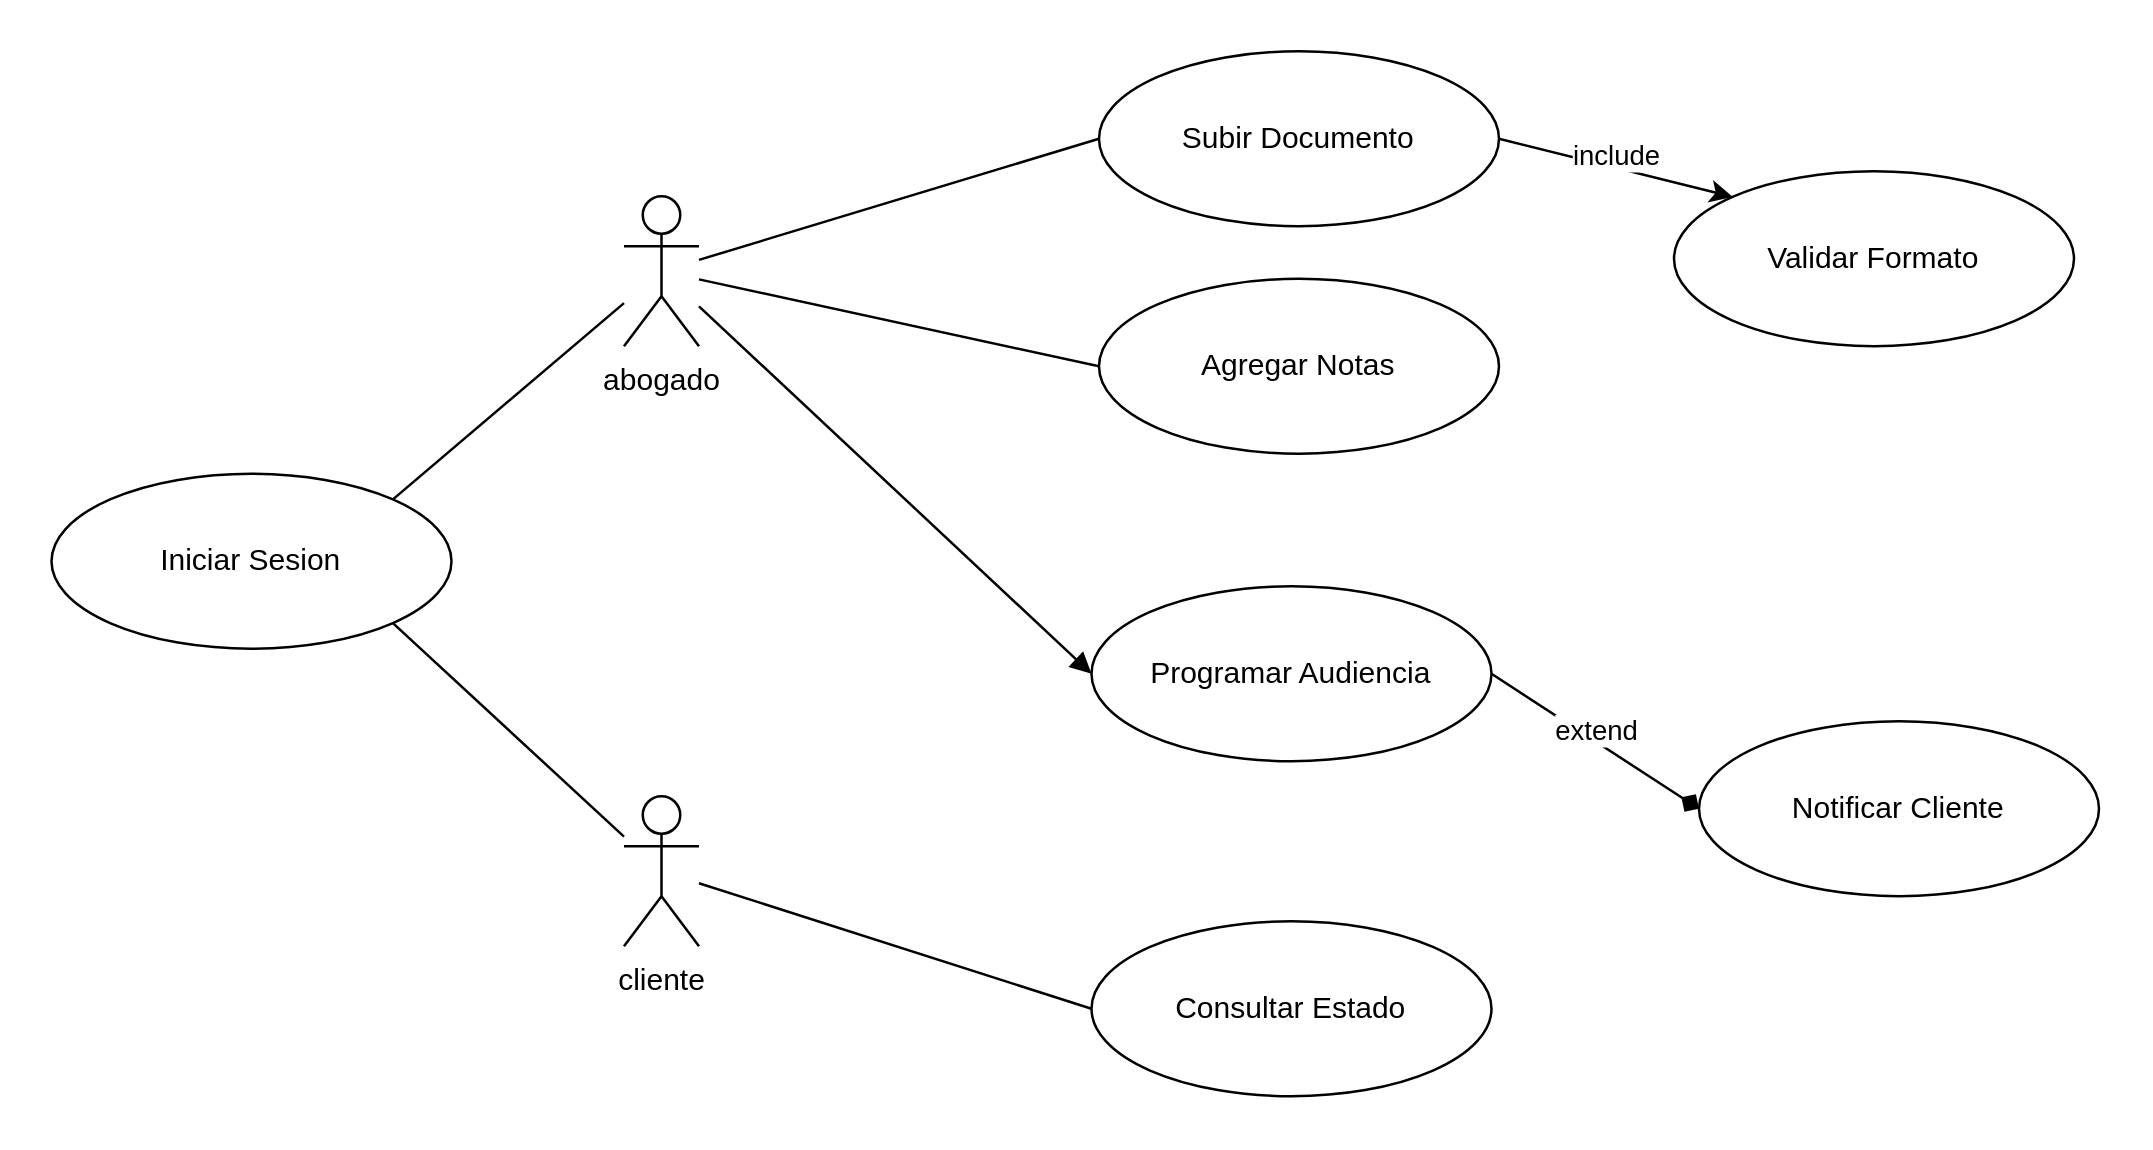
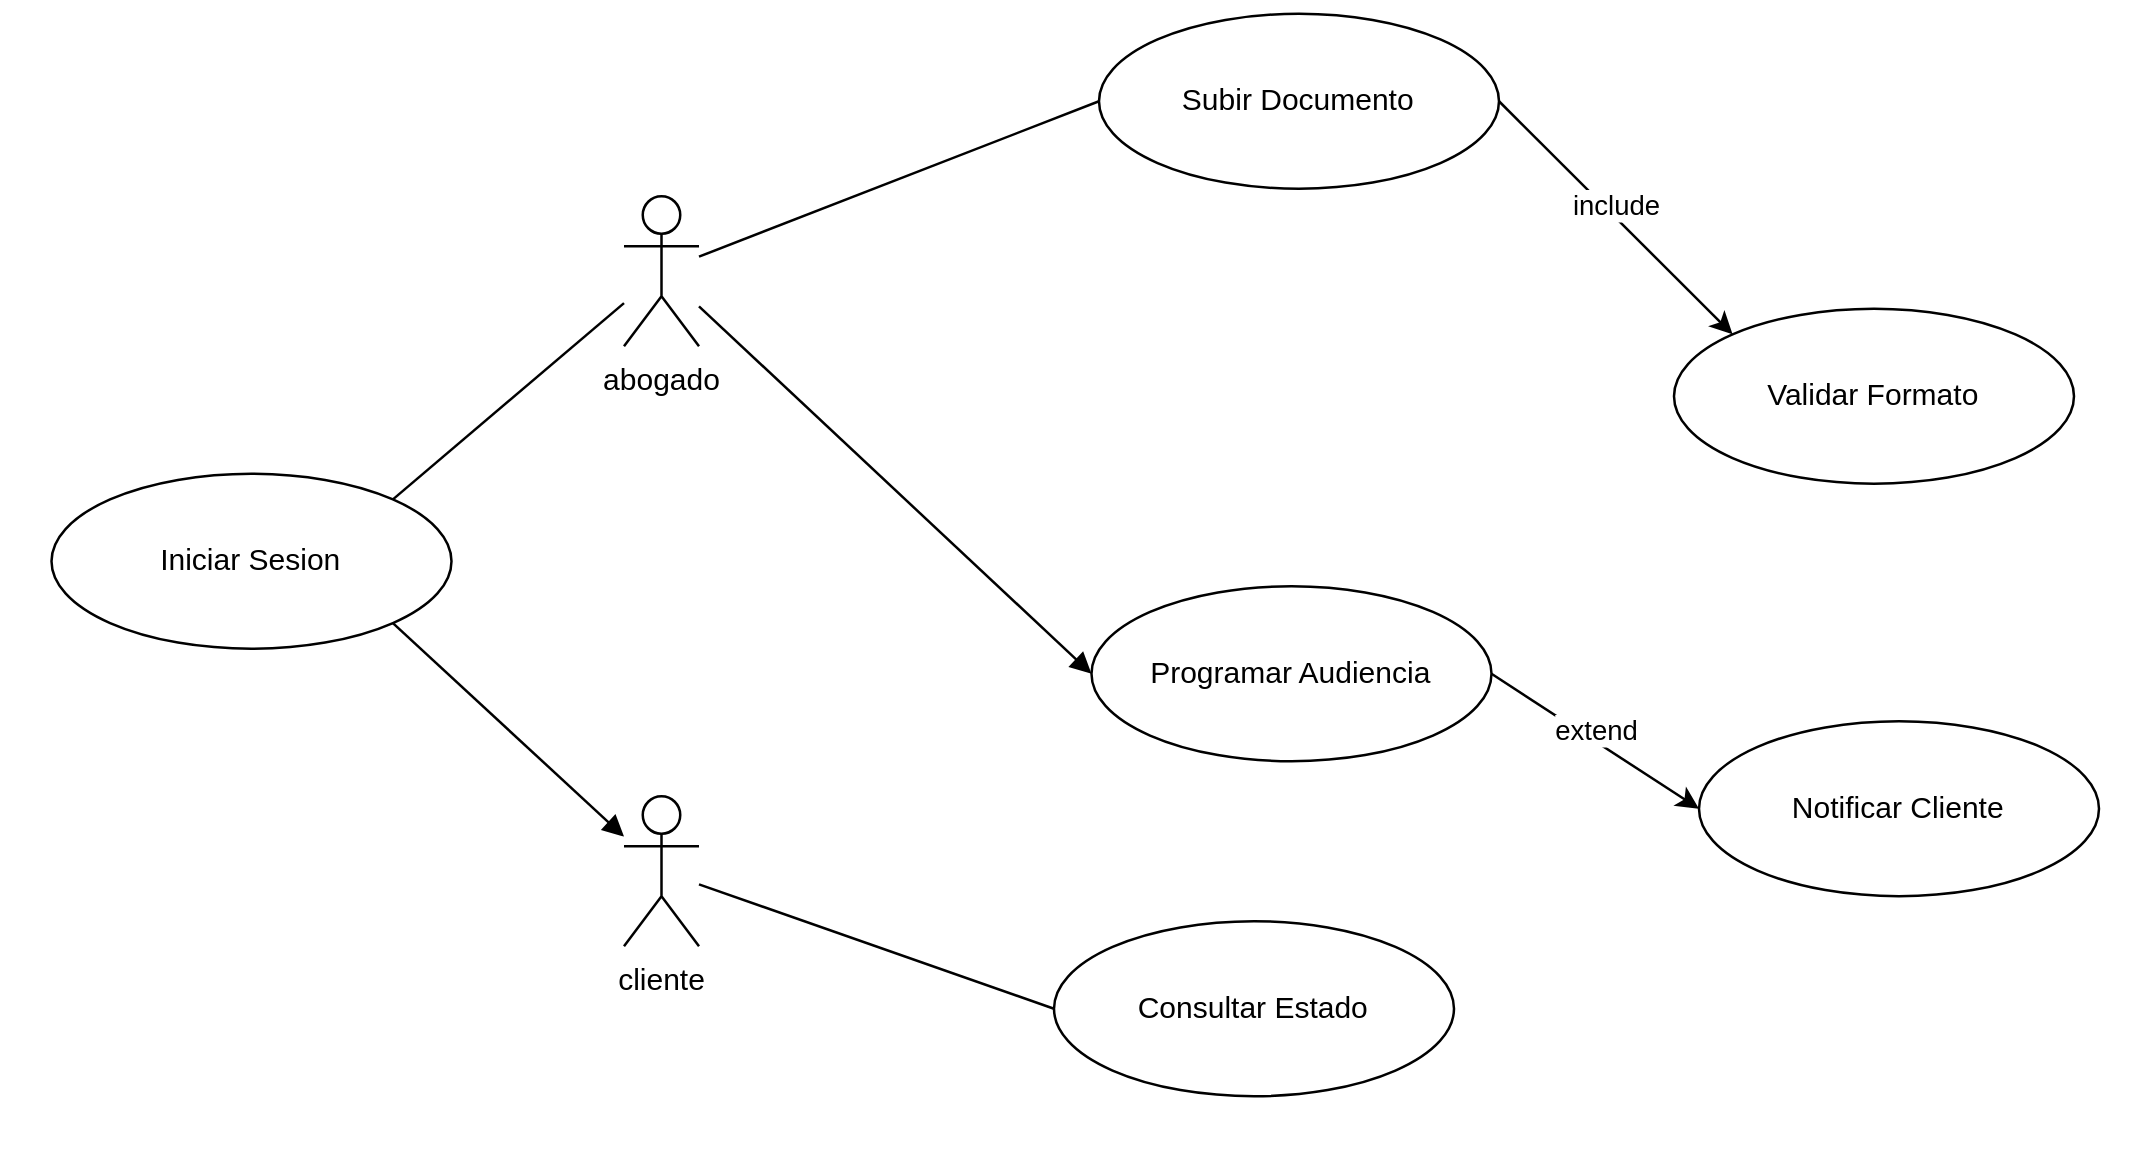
(1299, 139) -> (1299, 101)
(1874, 259) -> (1874, 396)
(898, 323) -> none
(1299, 366) -> none
(1681, 797) -> (1682, 798)
(615, 828) -> (607, 821)
(1291, 1009) -> (1254, 1009)
